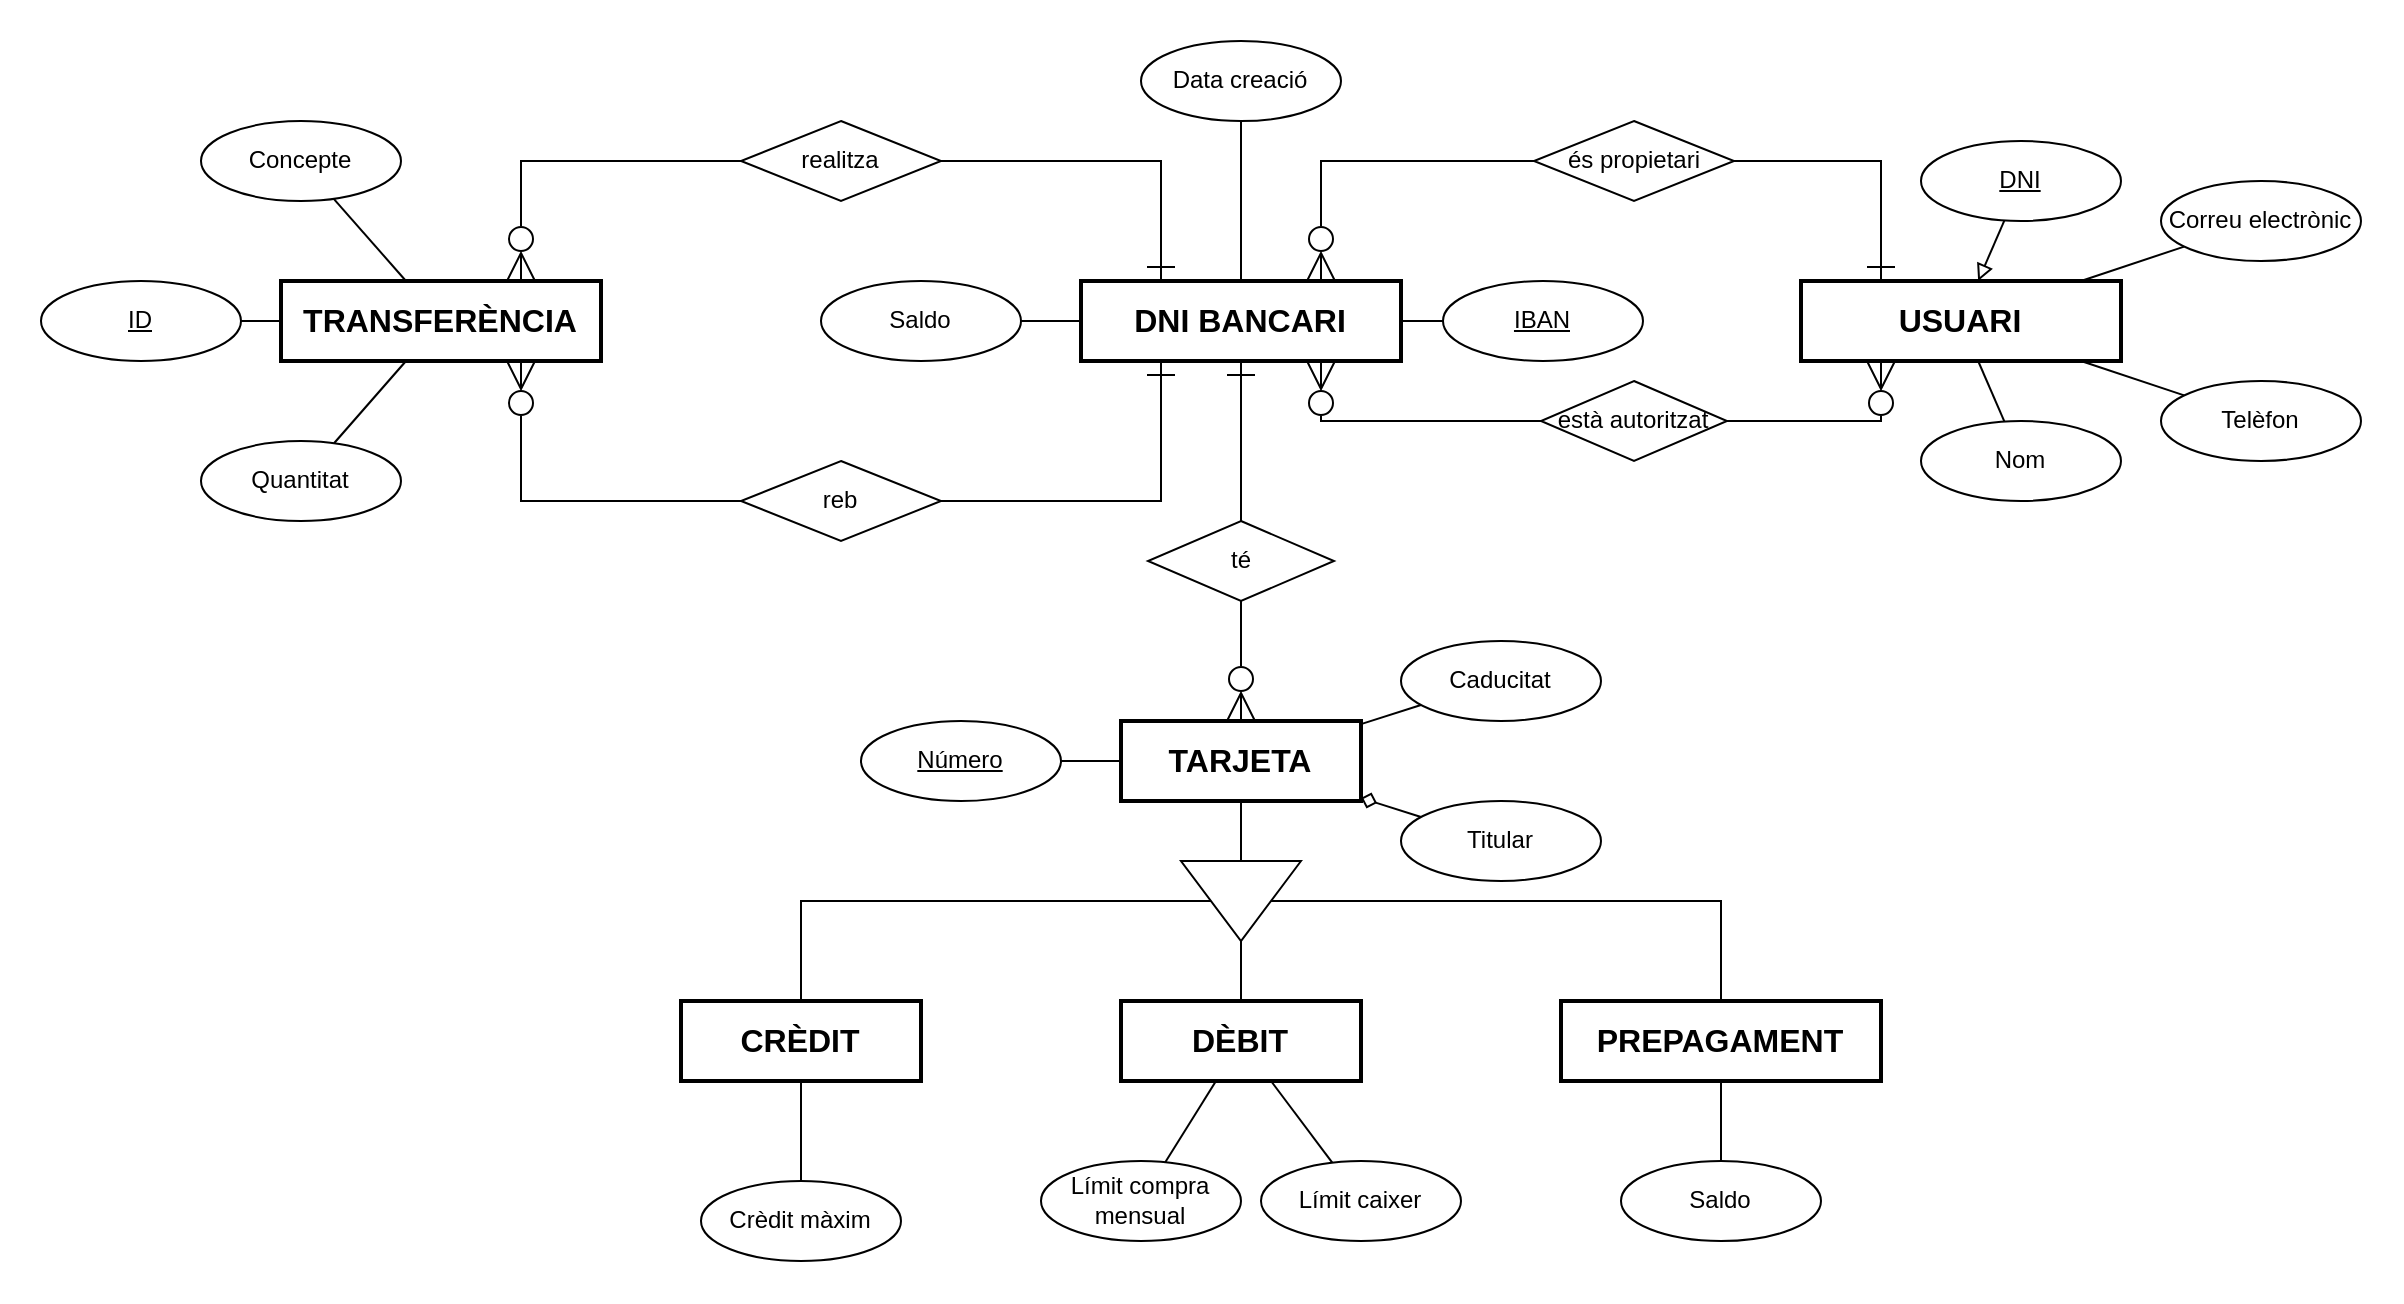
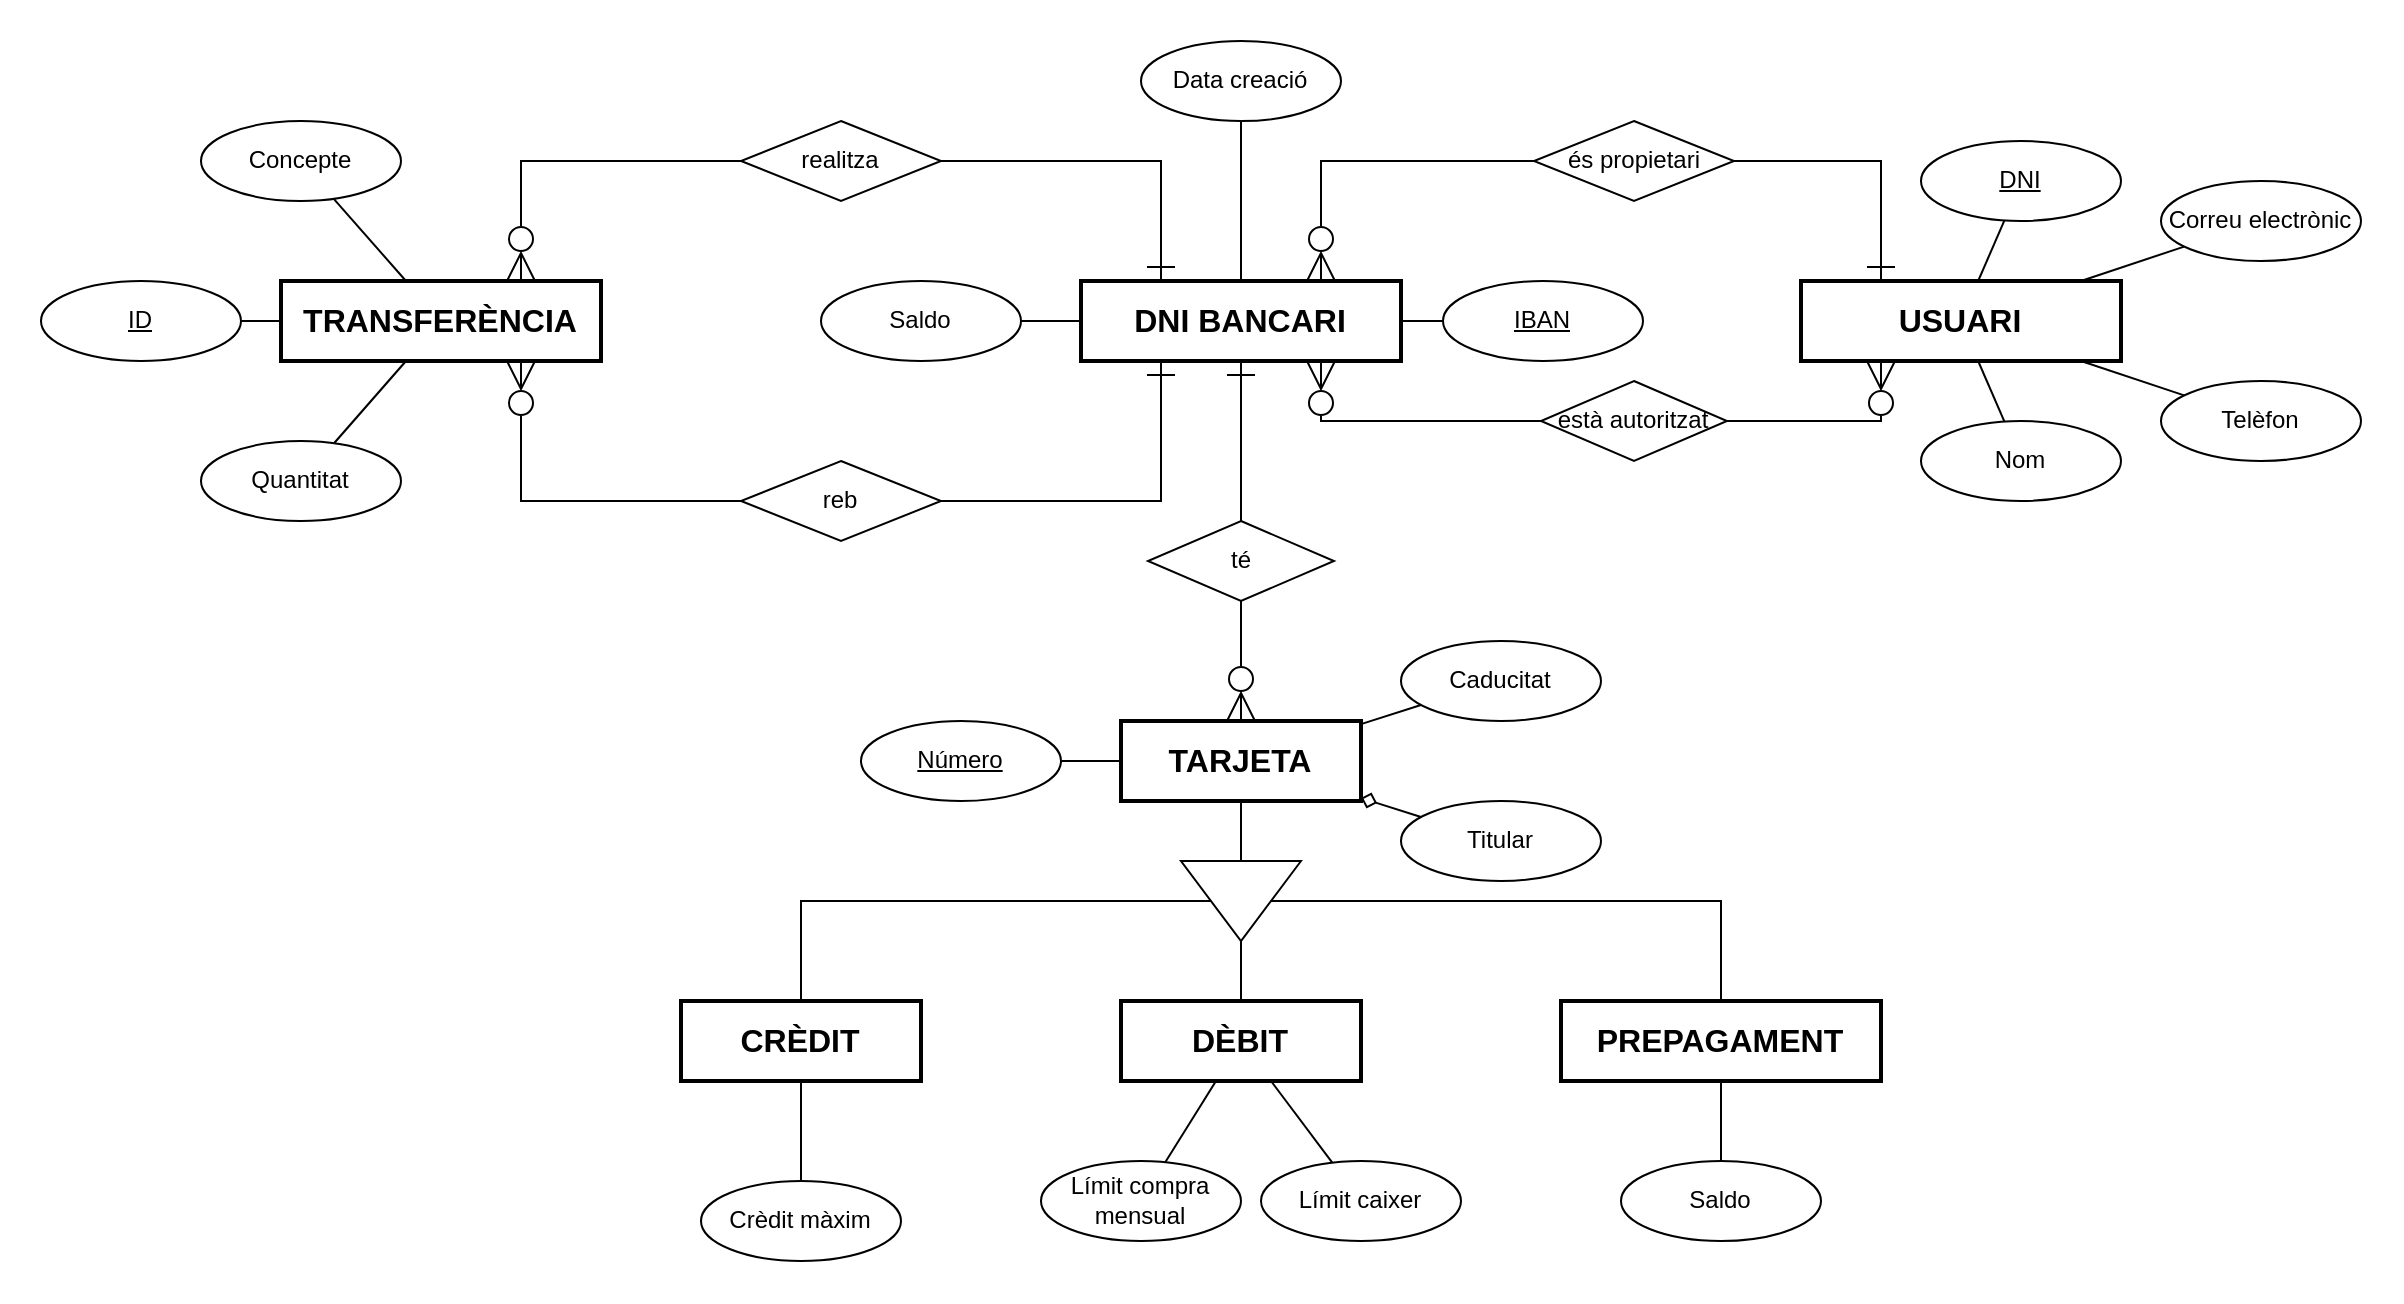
(1985, 265) -> (1982, 272)
